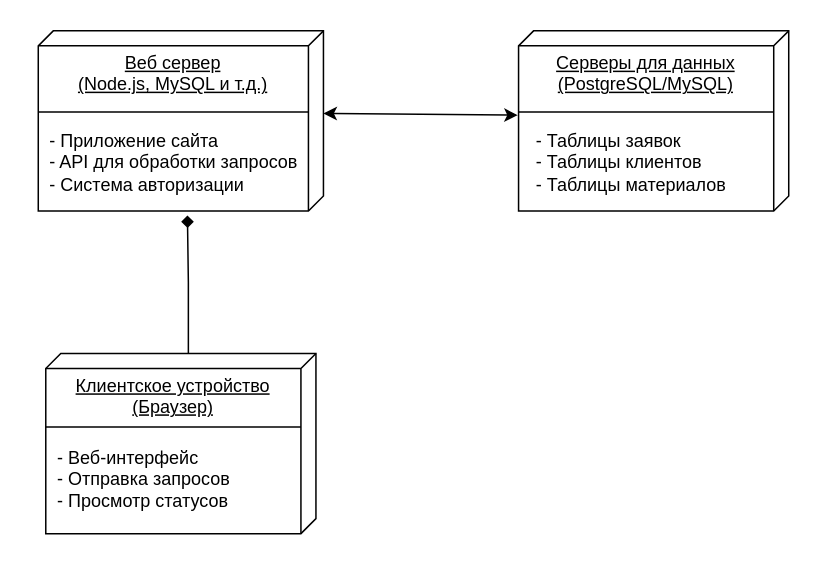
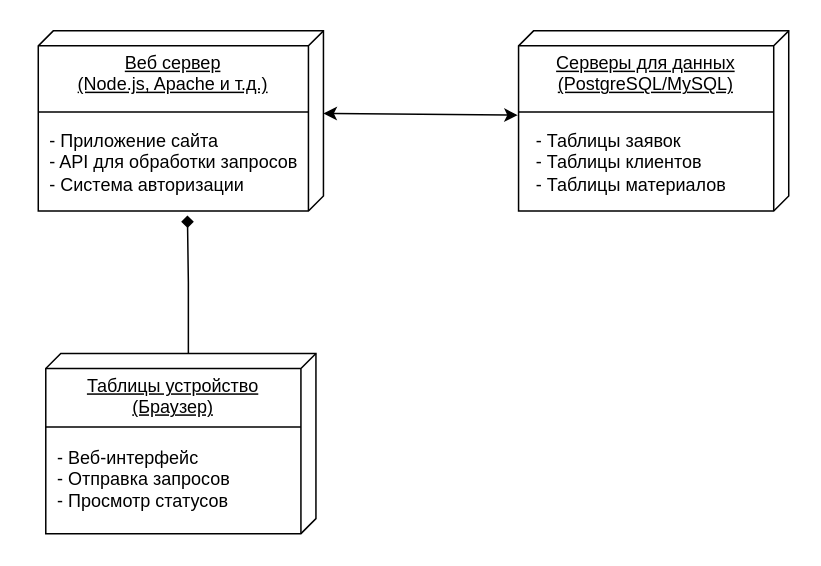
(173, 75) -> (173, 75)
(173, 397) -> (173, 397)
